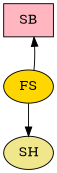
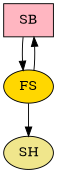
none -> (22, 49)
